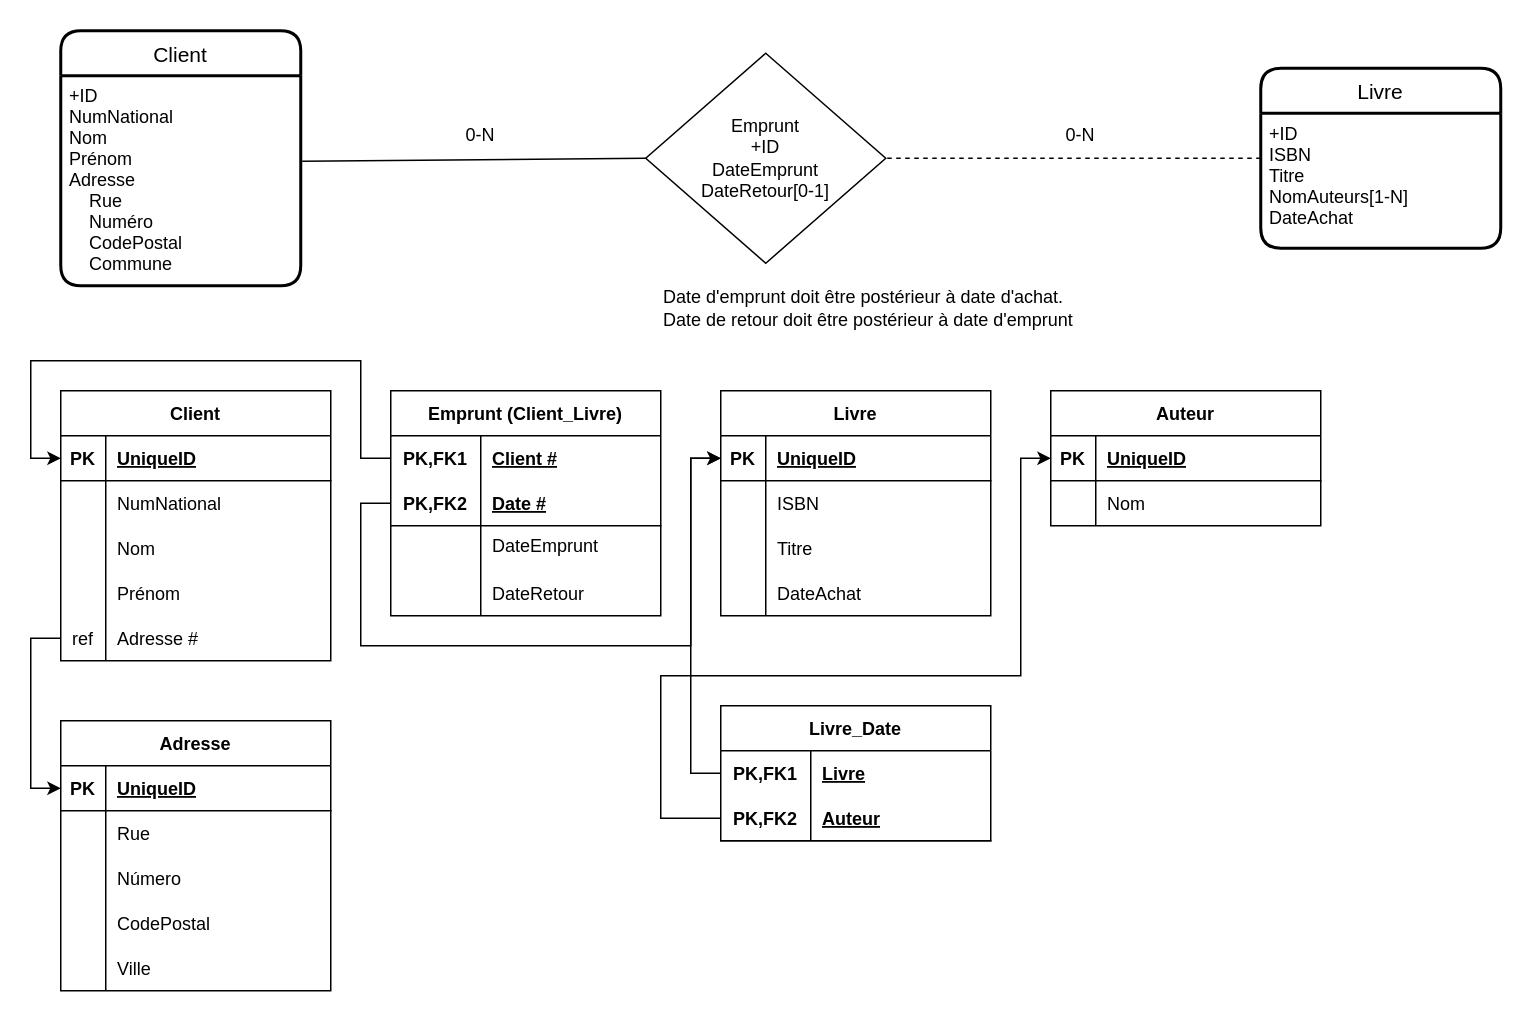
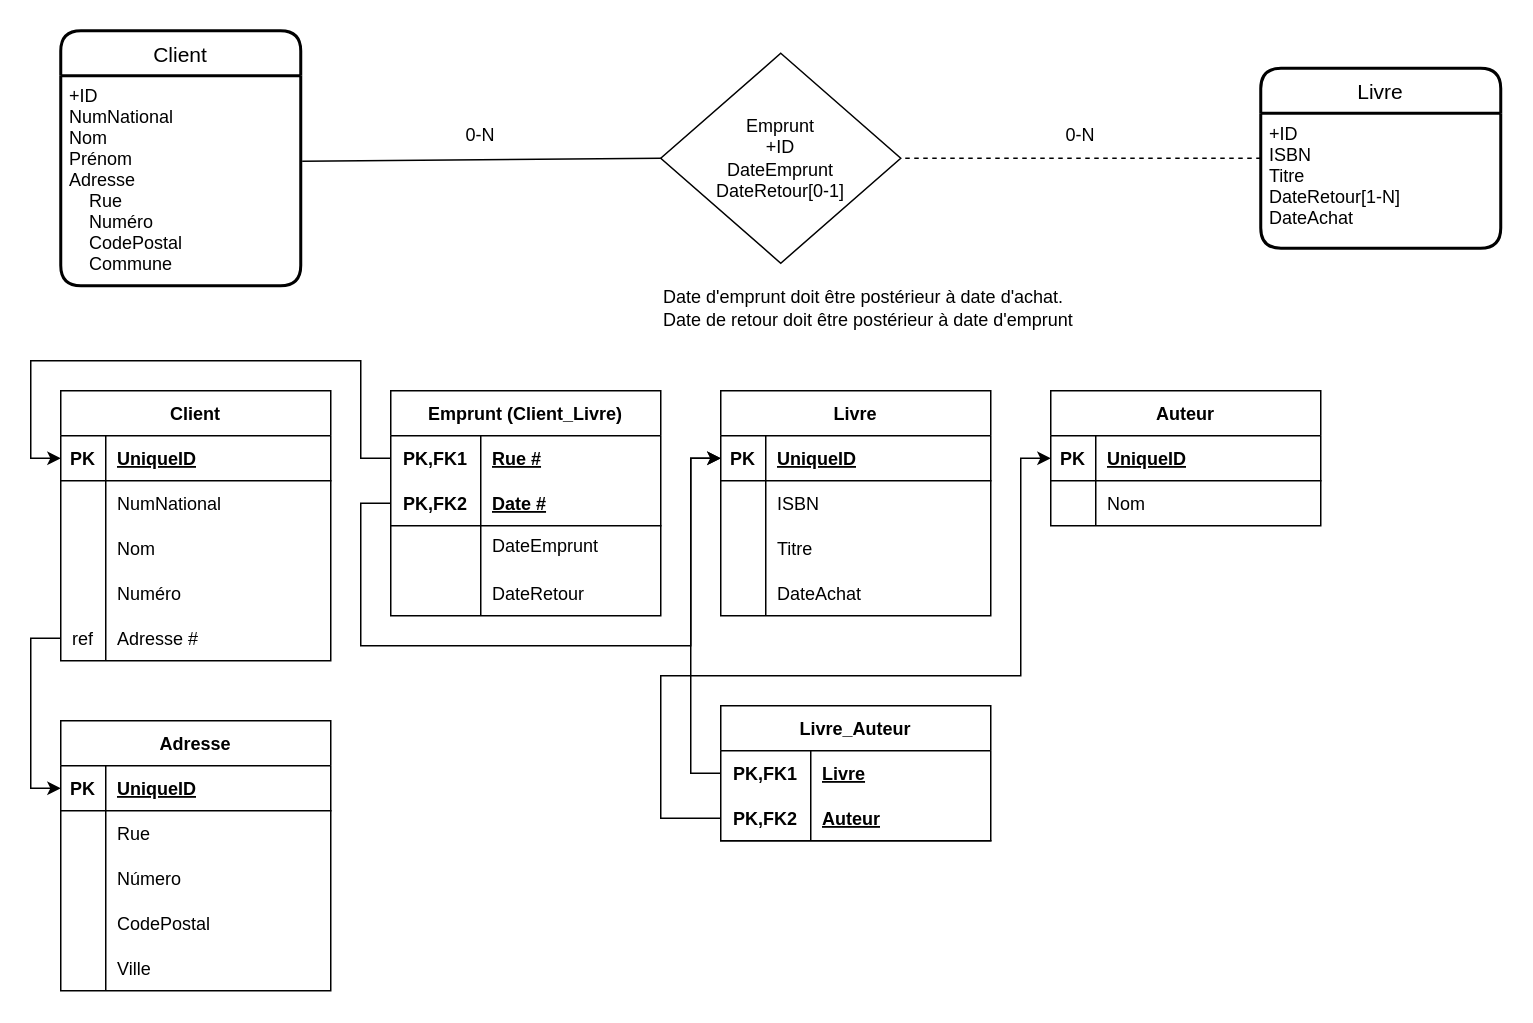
(1284, 134) -> (1284, 134)
(766, 158) -> (781, 158)
(525, 459) -> (515, 459)
(147, 594) -> (147, 594)
(855, 729) -> (855, 729)
